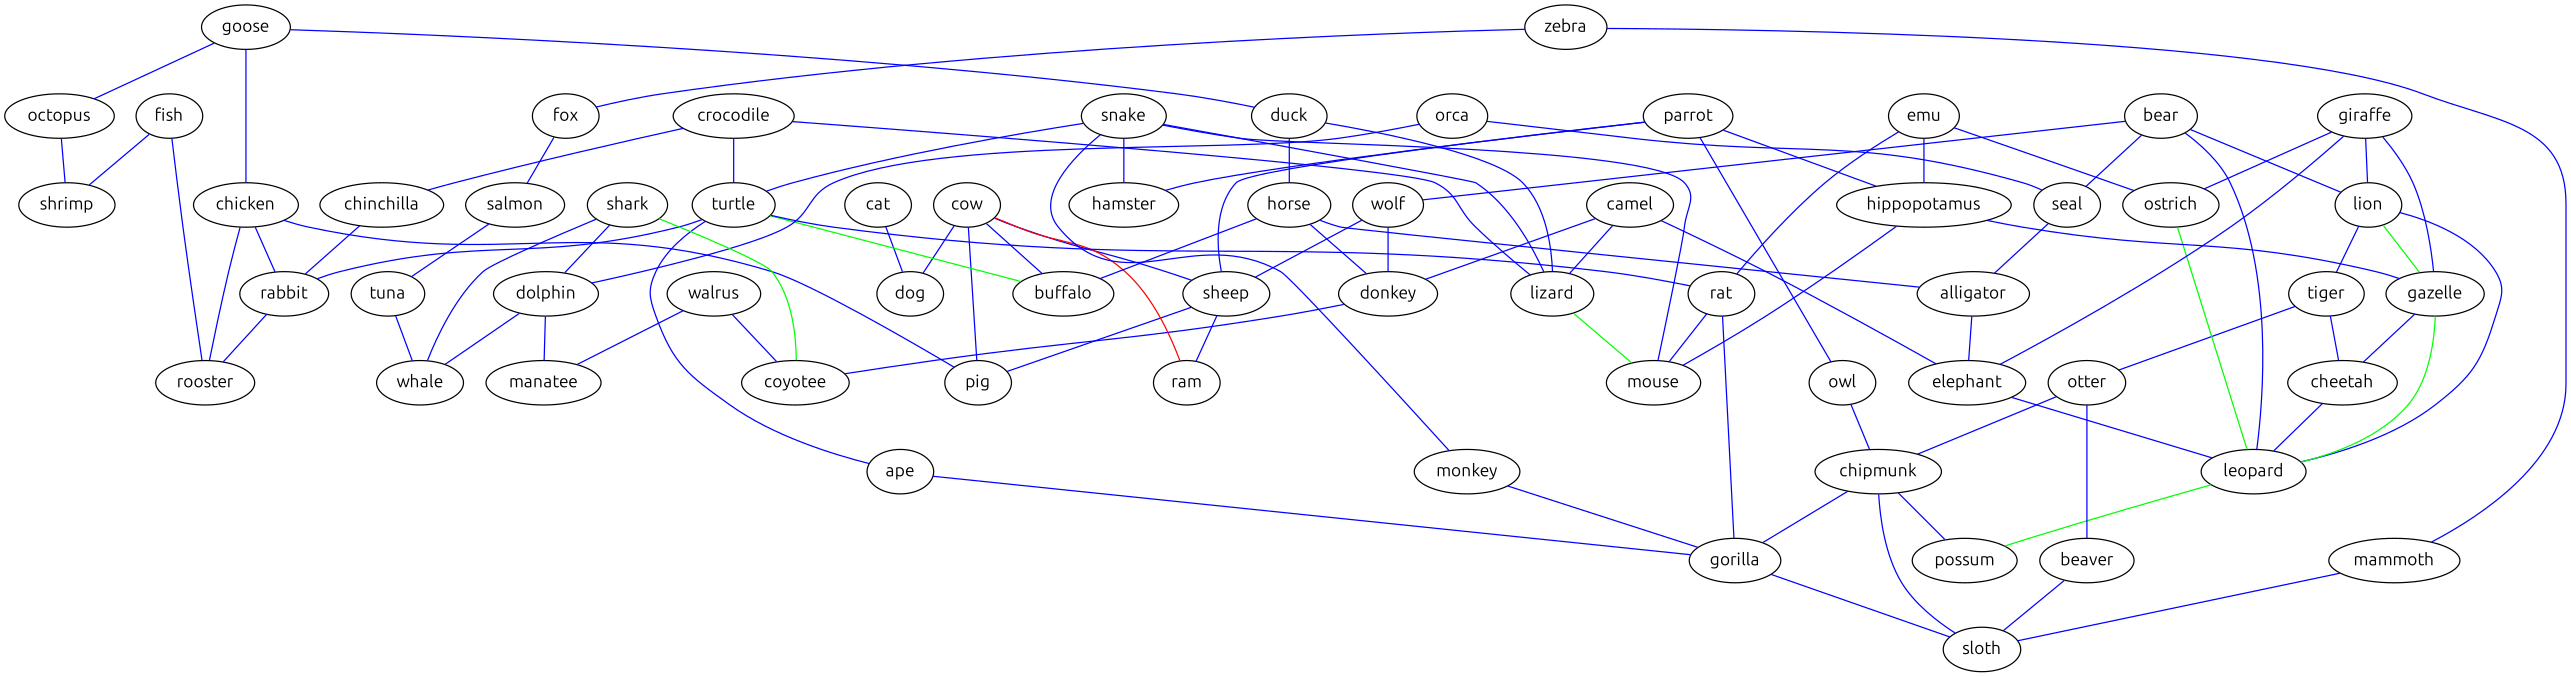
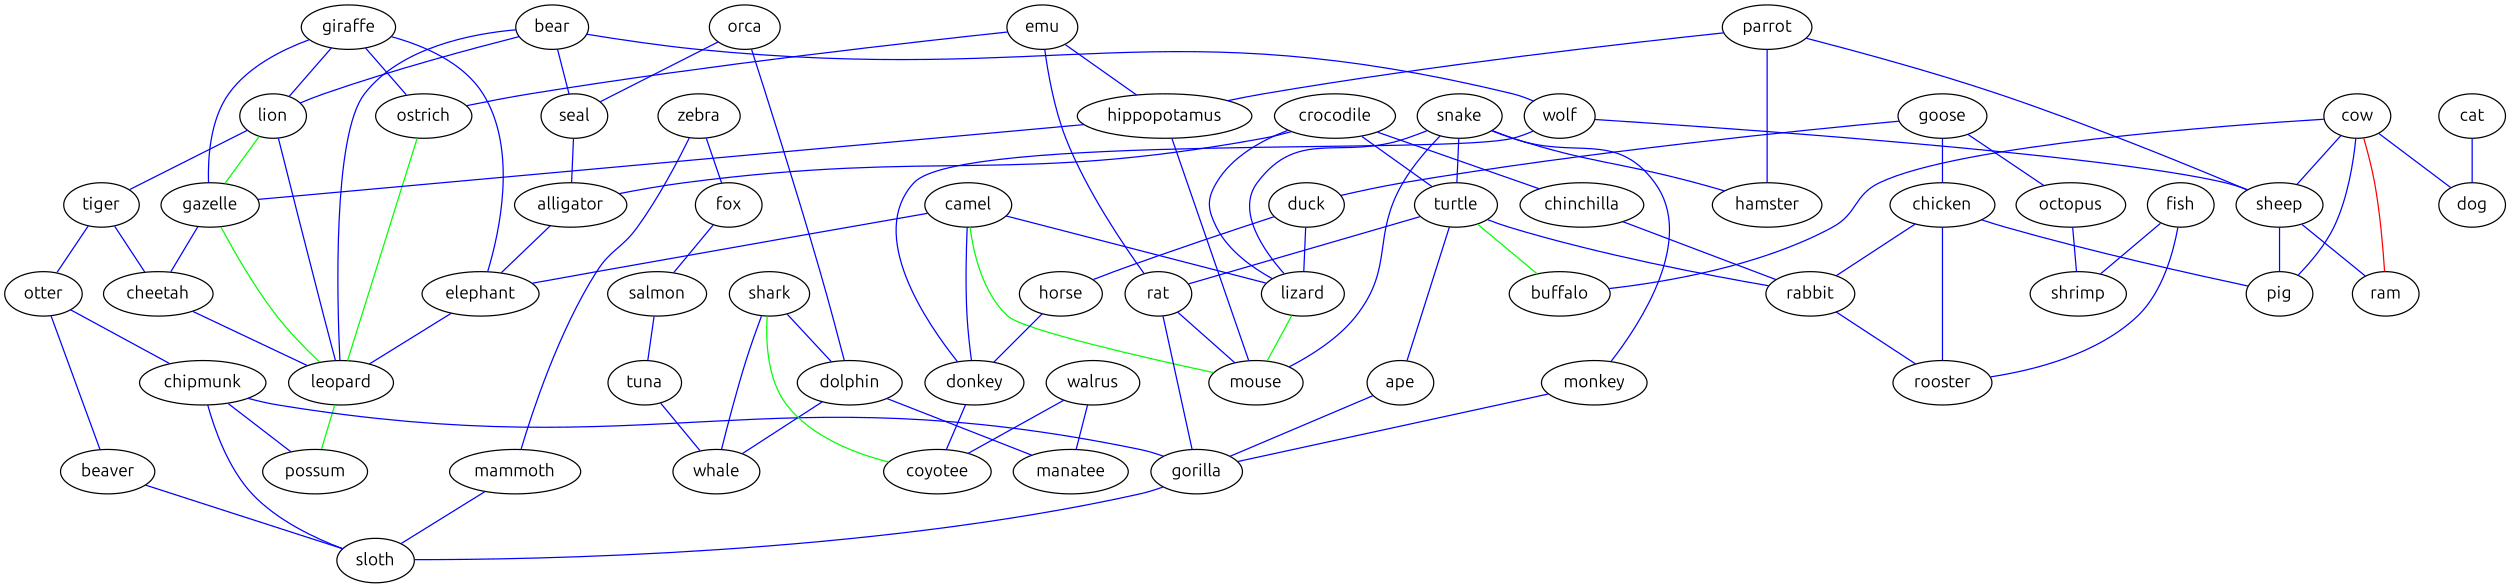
(1194, 243) -> none
(1619, 256) -> (922, 166)
none -> (1062, 336)
(1842, 383) -> none
